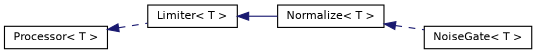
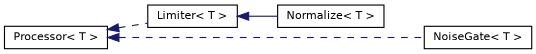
(410, 28) -> (272, 38)
